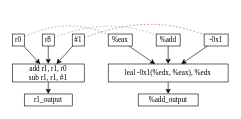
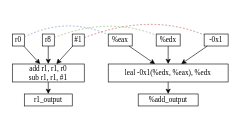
(168, 40) -> (168, 40)
